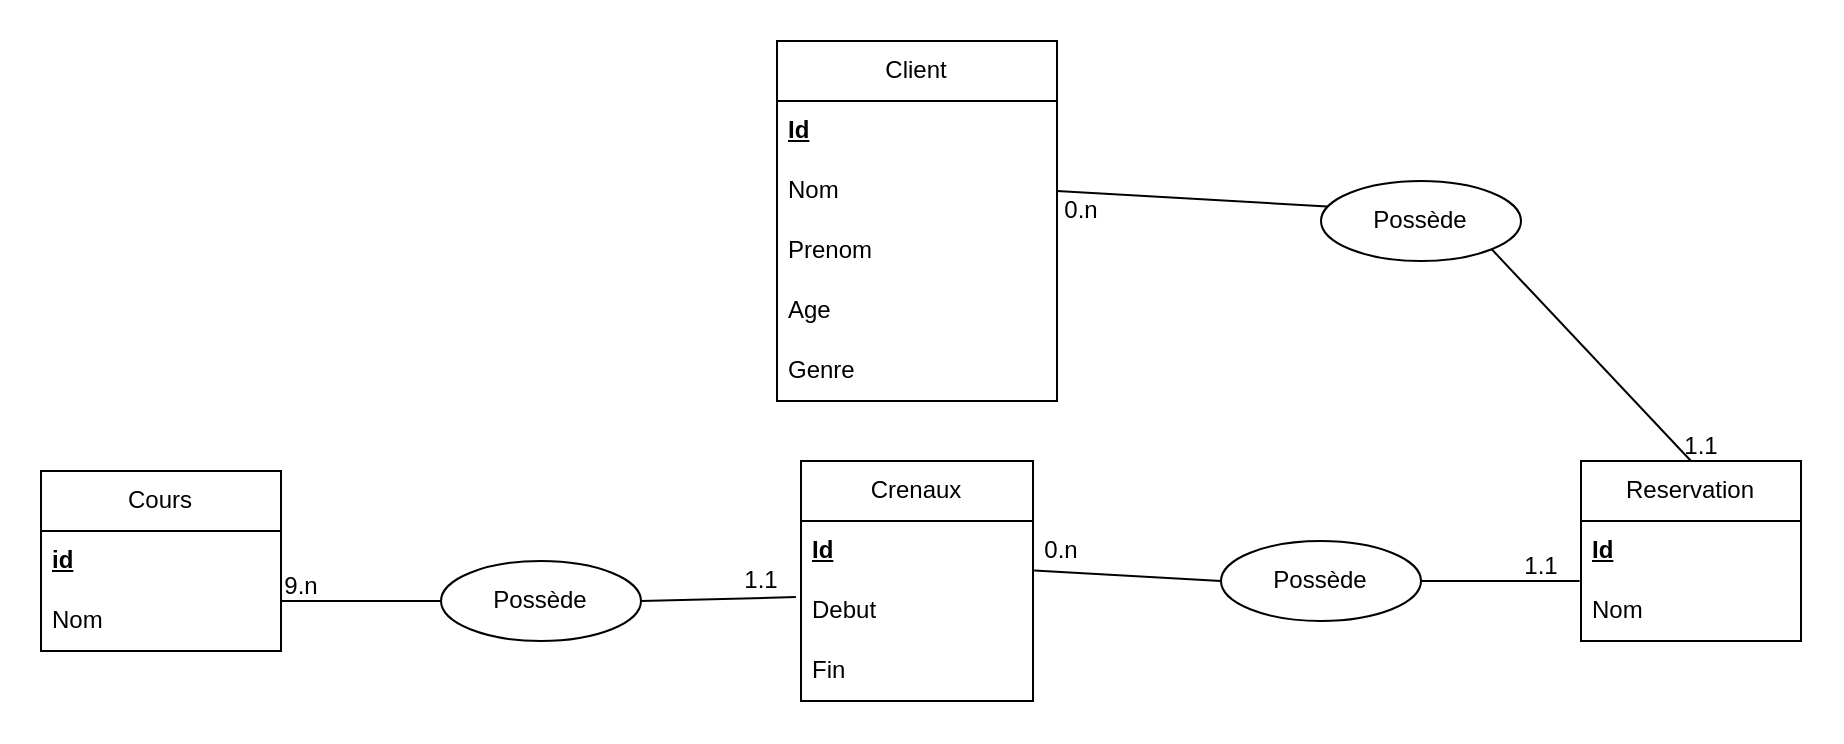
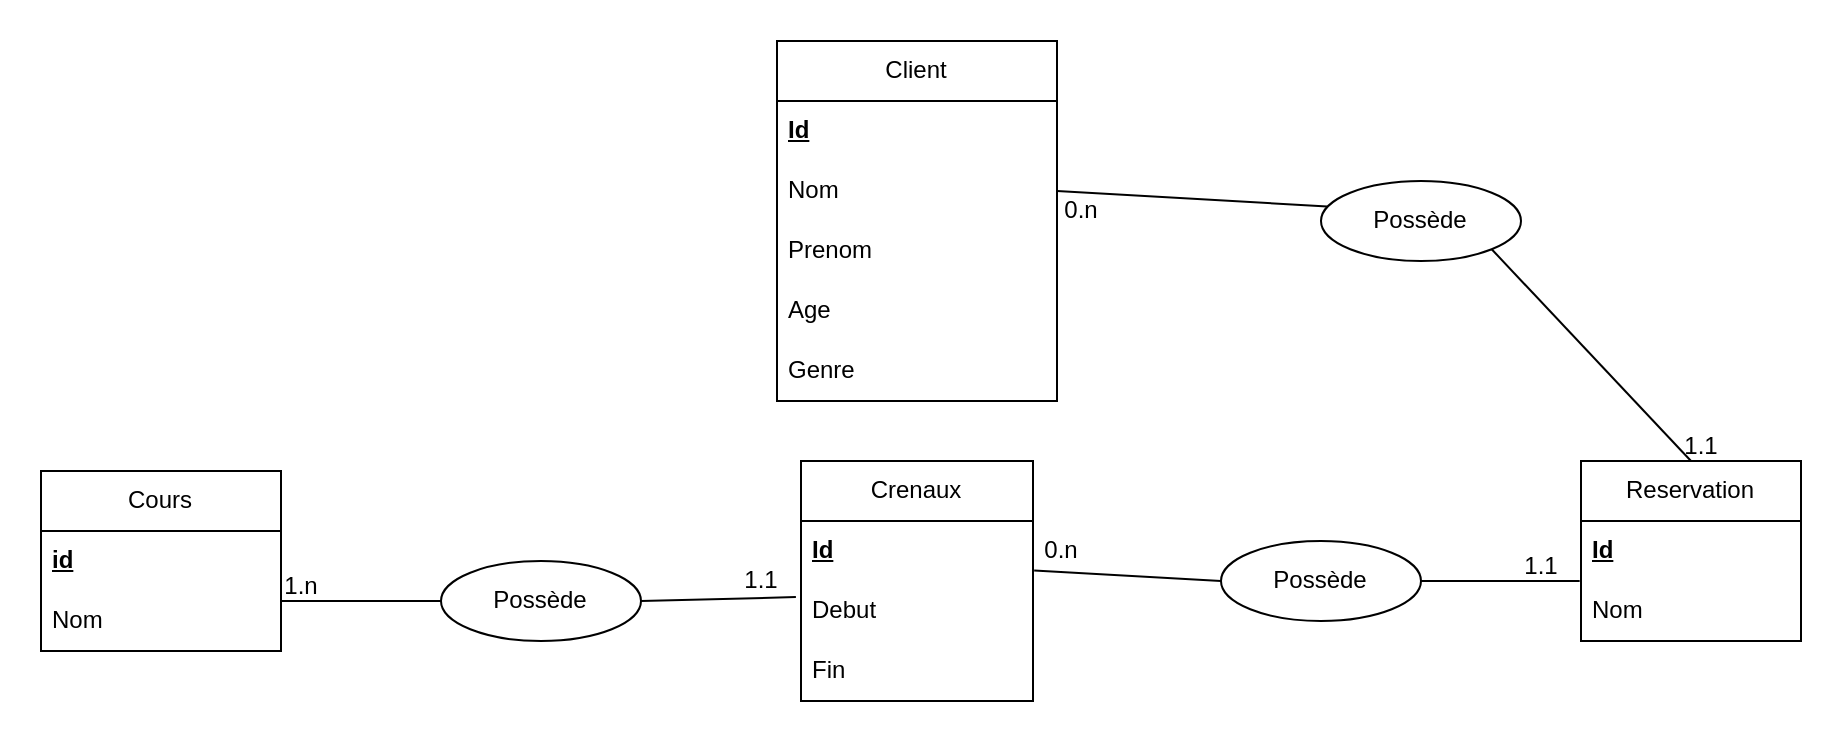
(302, 587) -> (302, 587)
